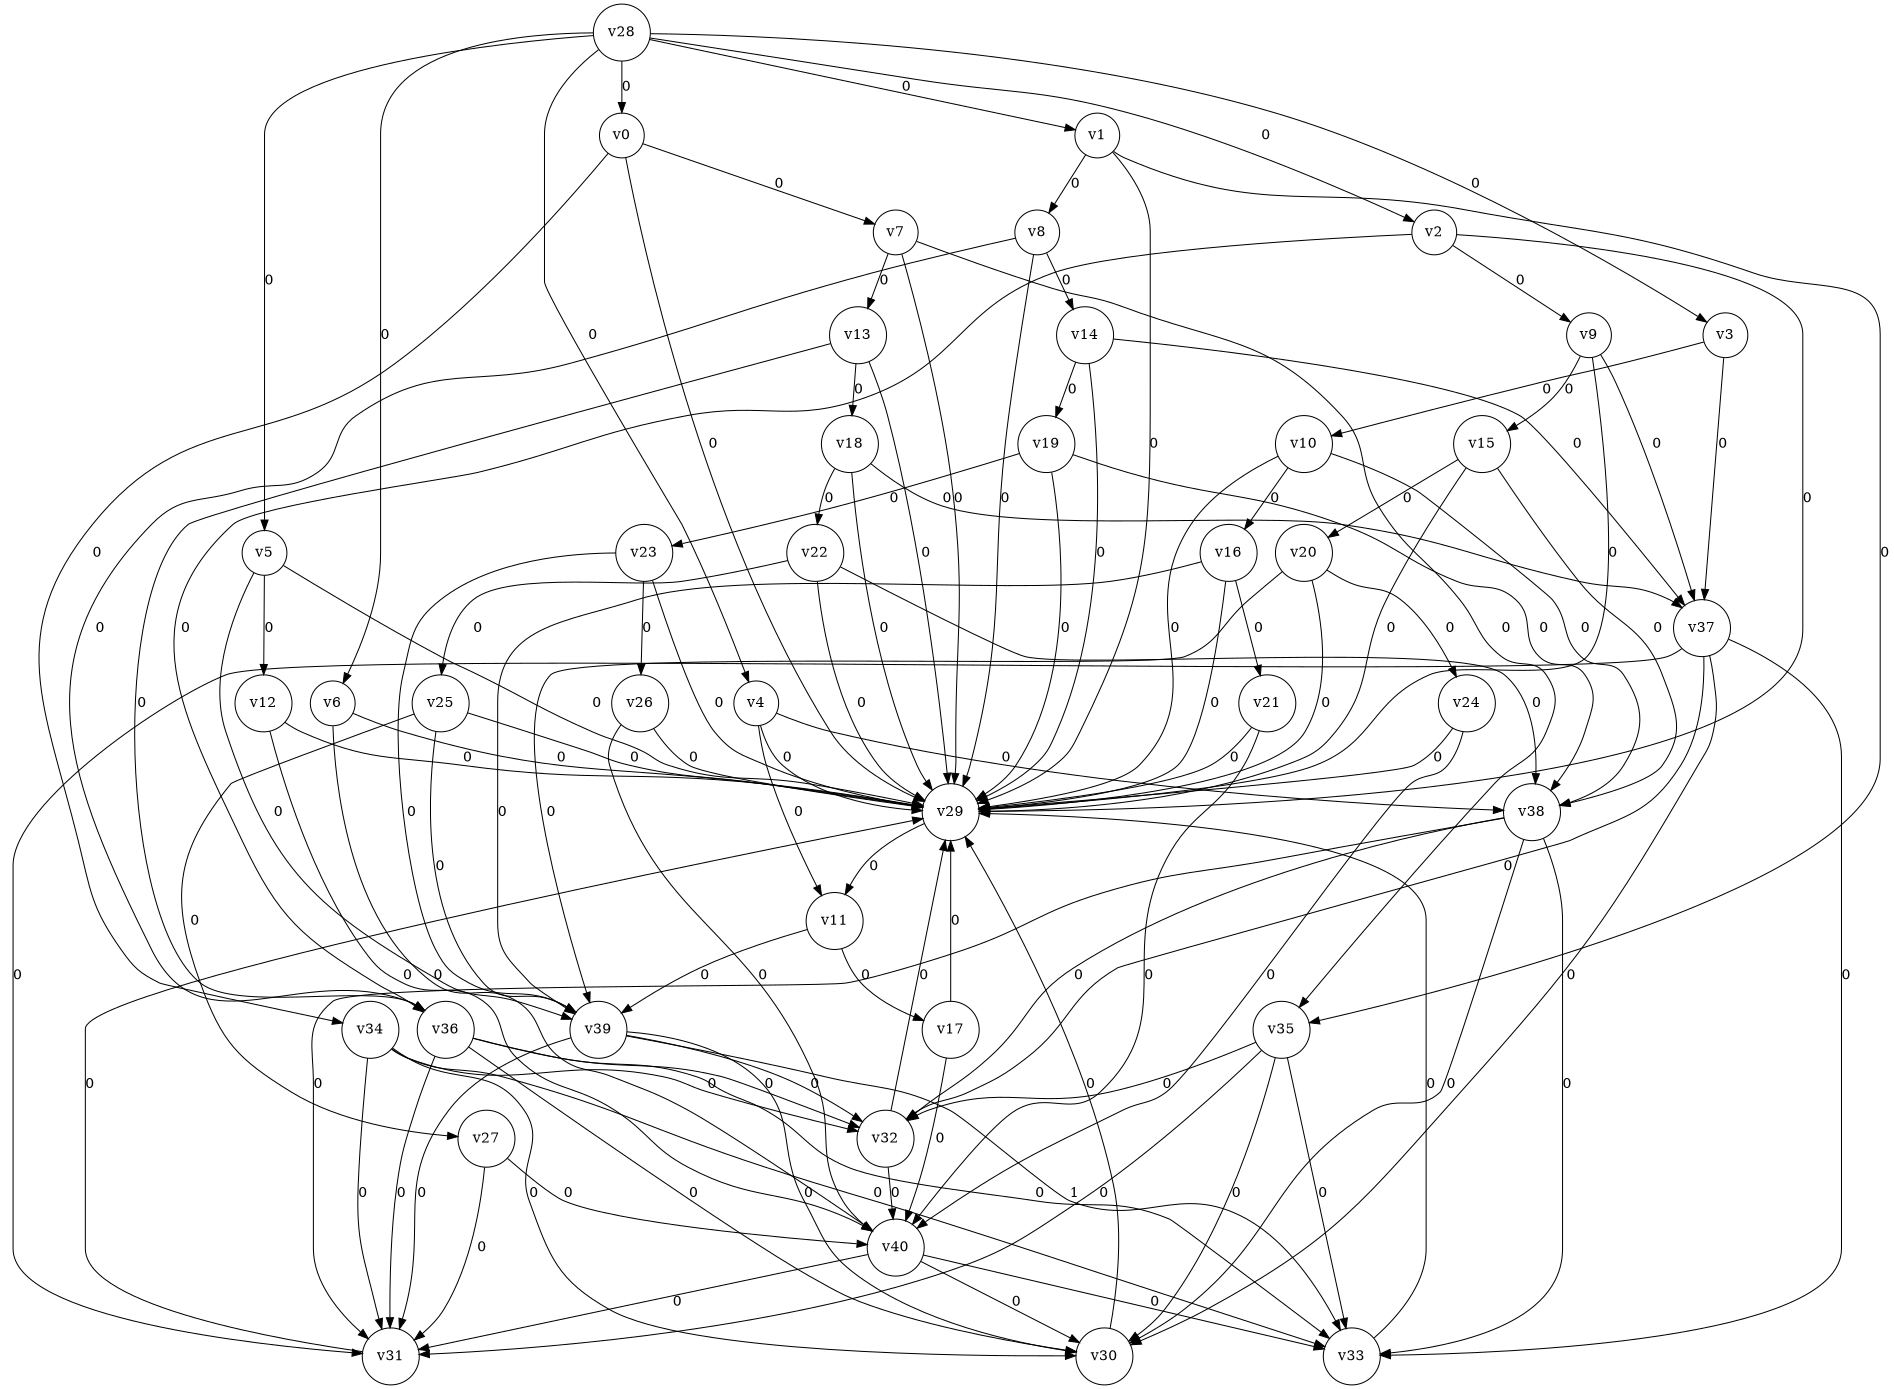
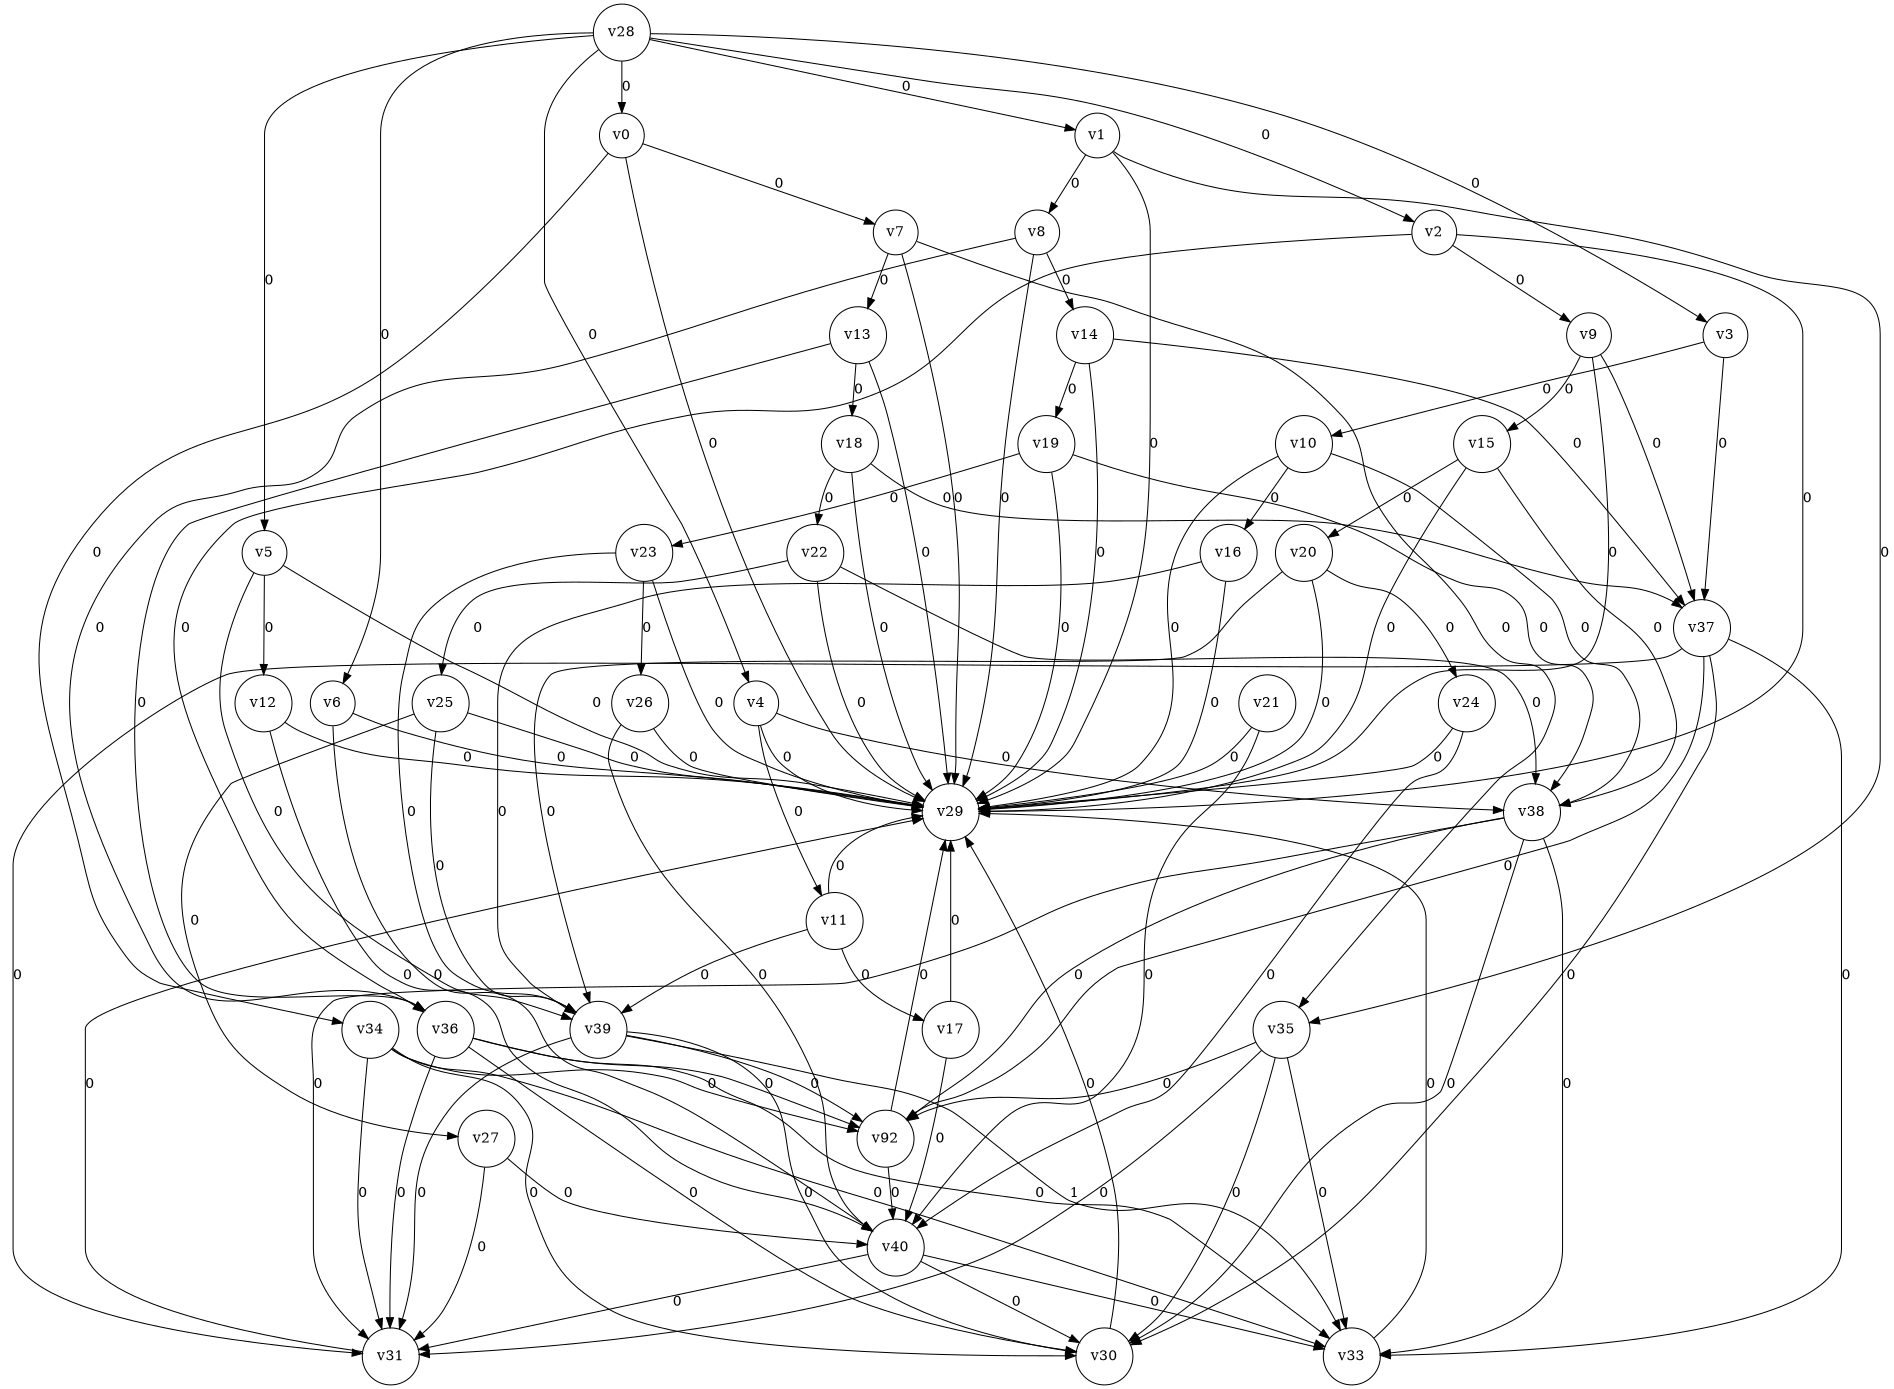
(1247, 623) -> none
(882, 848) -> (855, 840)
(886, 1139) -> (886, 1139)
